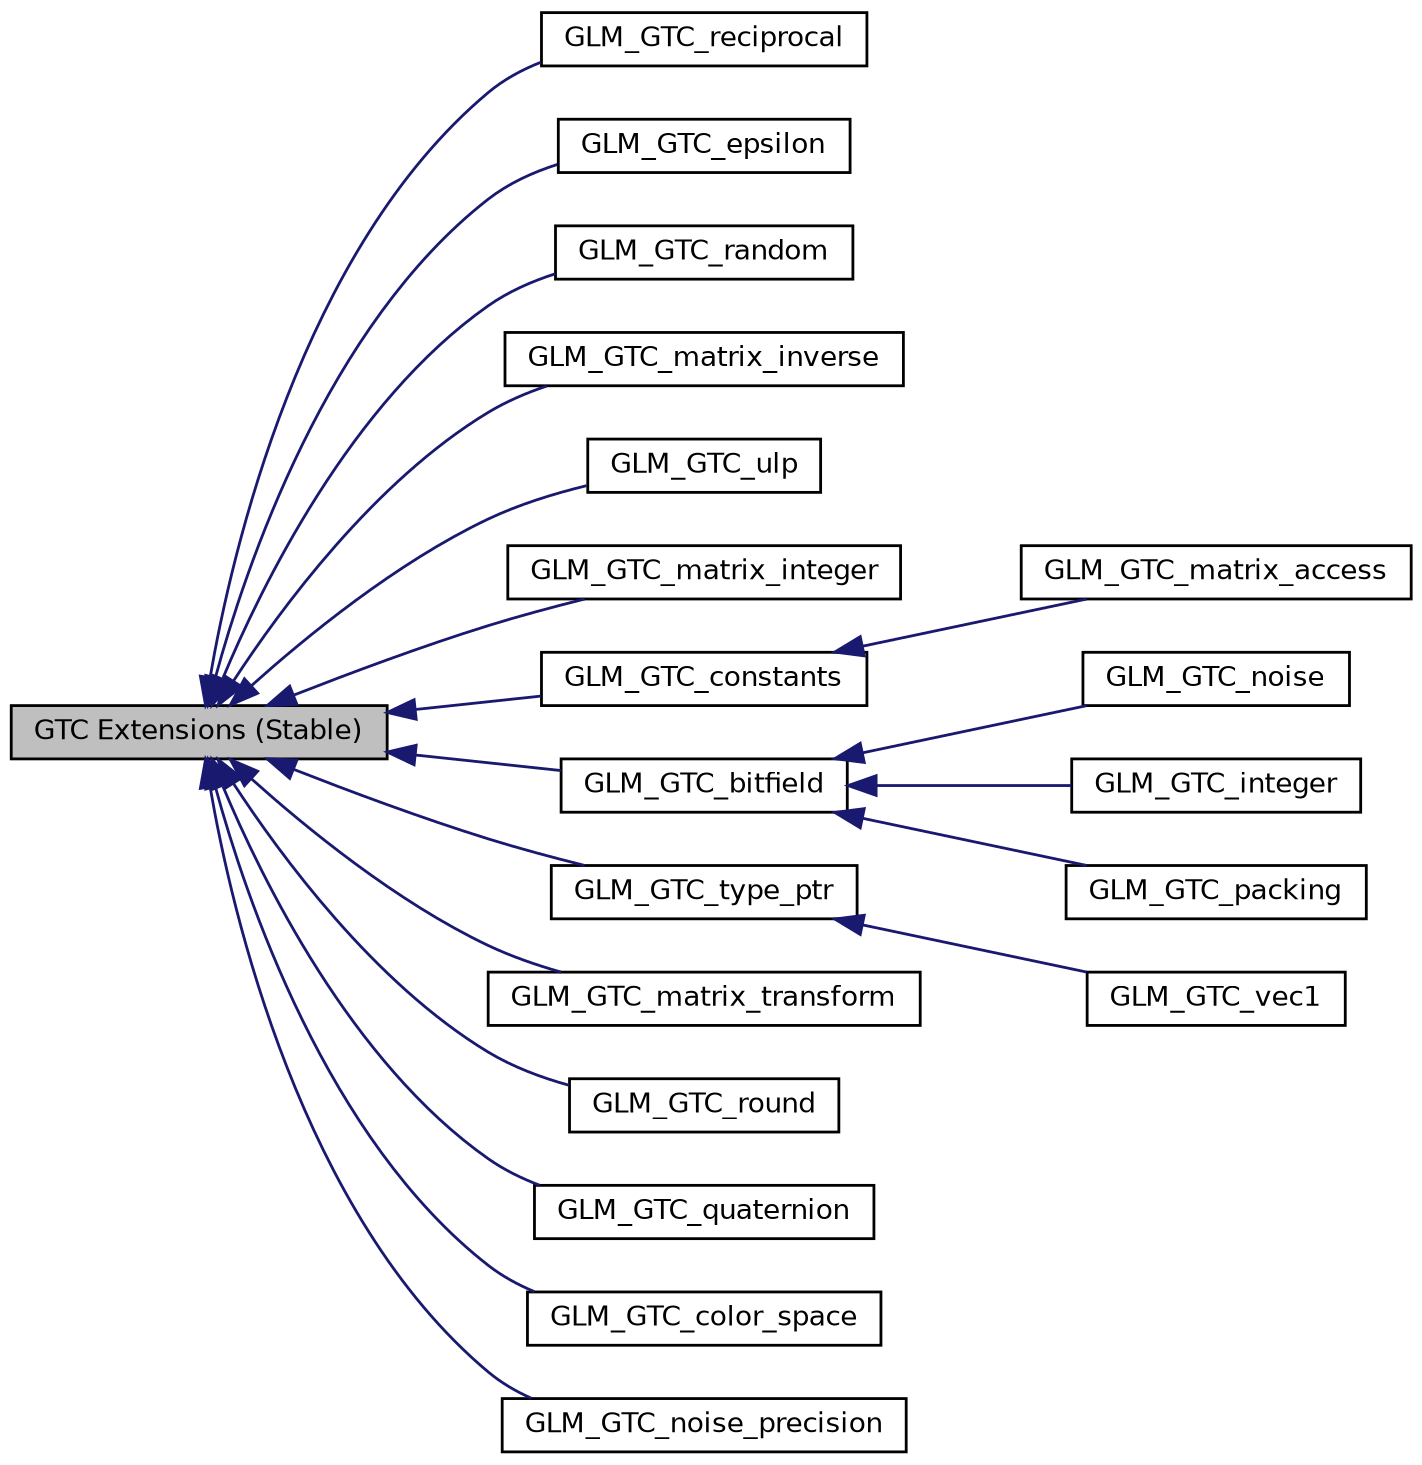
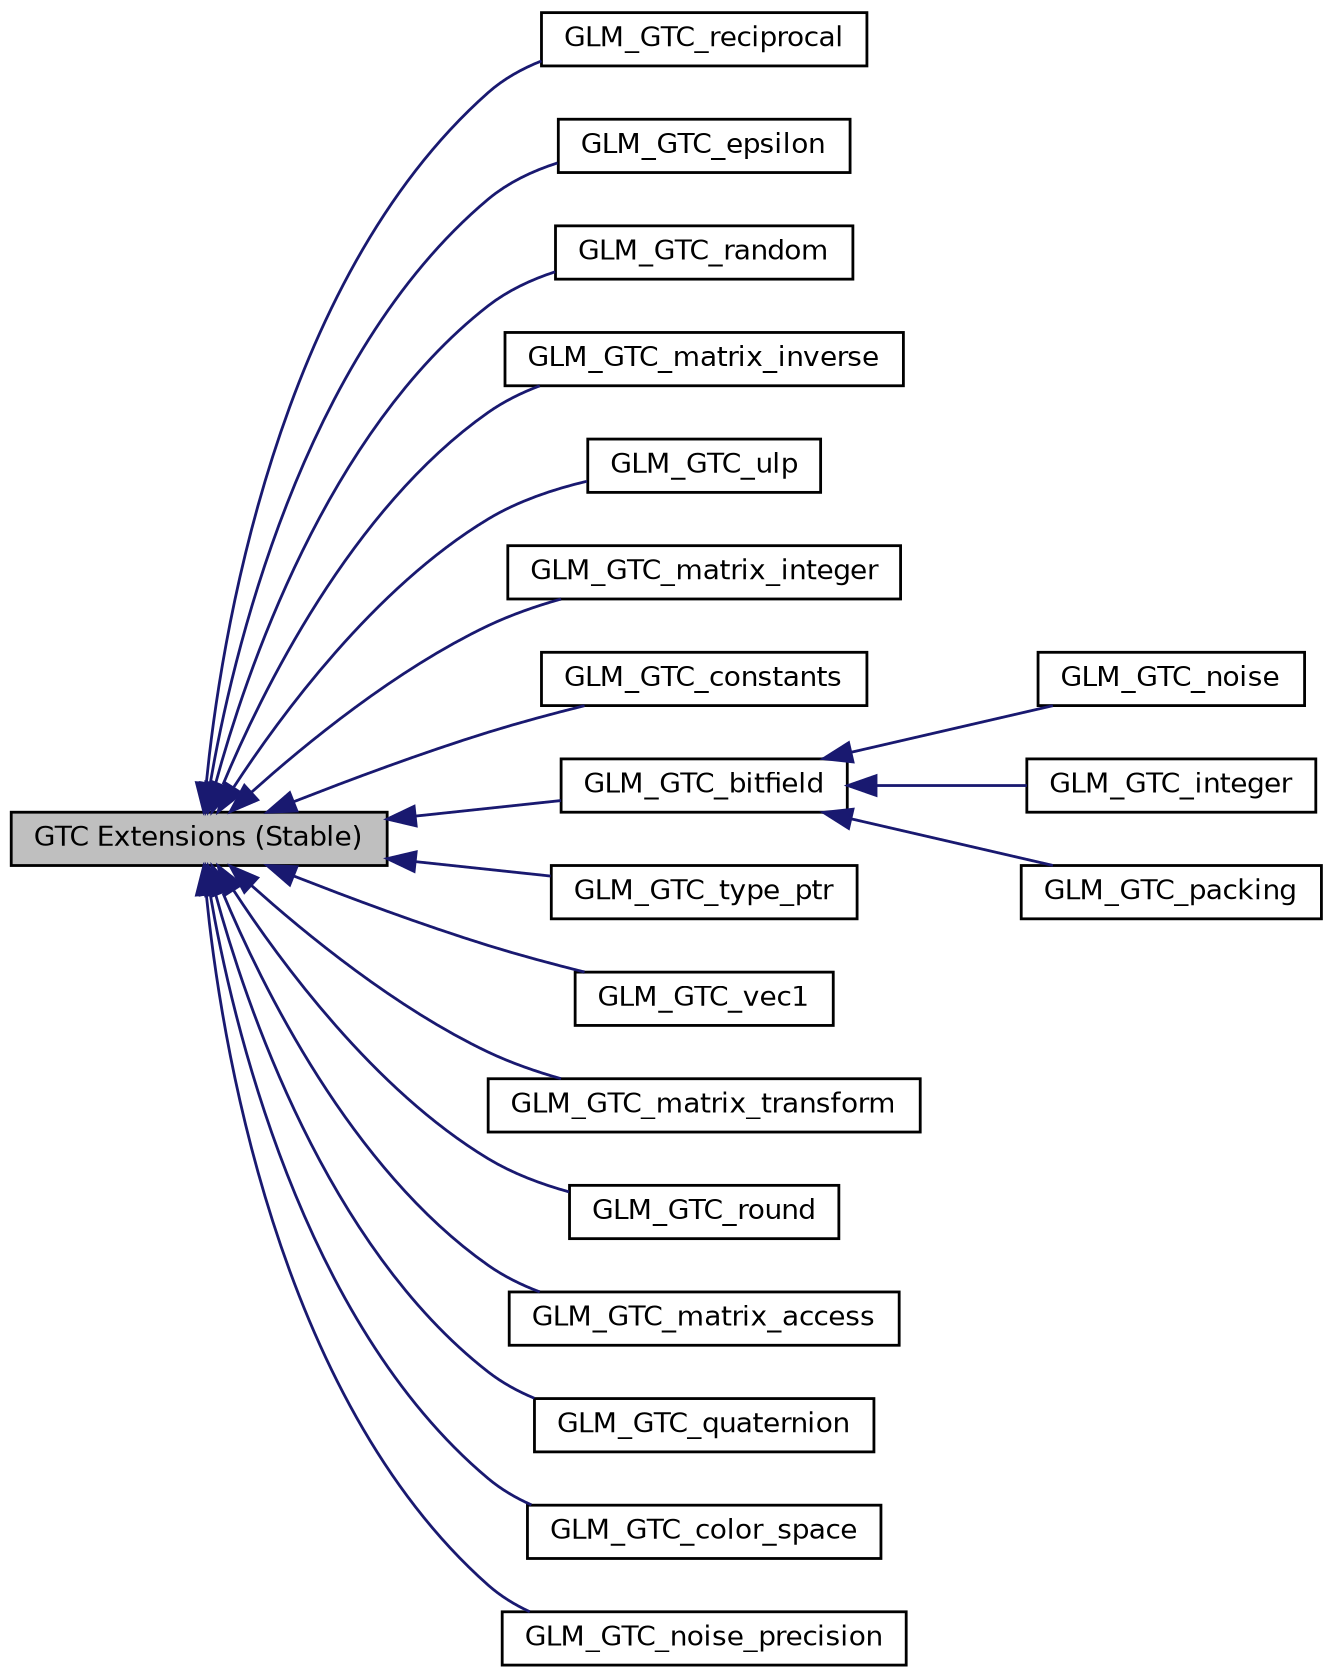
(975, 623) -> (348, 1121)
(975, 949) -> (438, 929)
